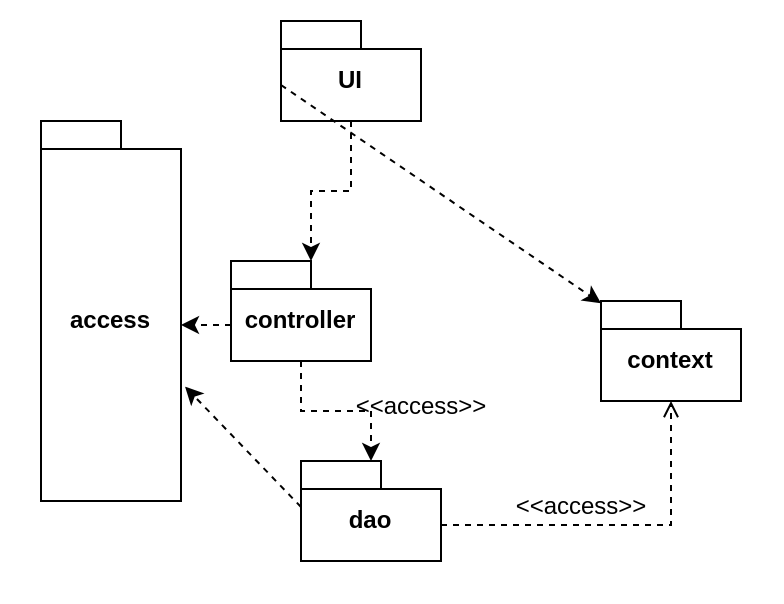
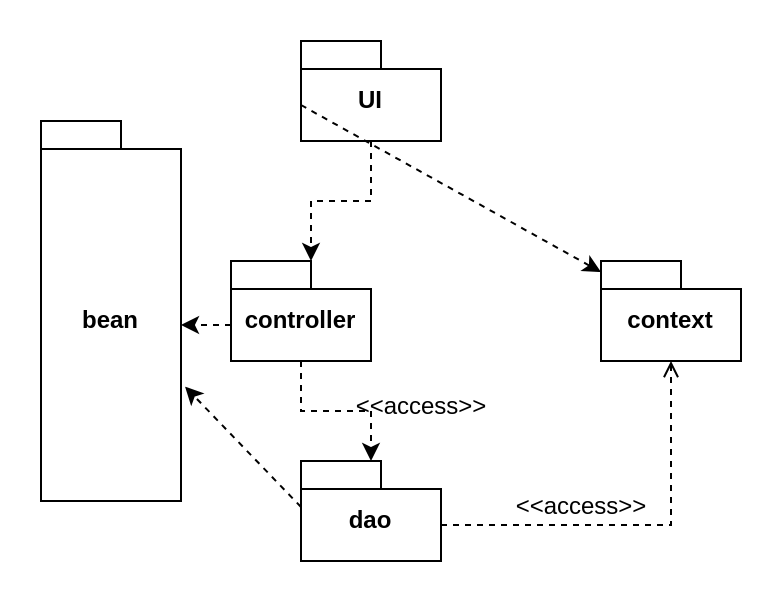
(351, 71) -> (371, 91)
(111, 321) -> (111, 321)
(671, 351) -> (671, 311)
